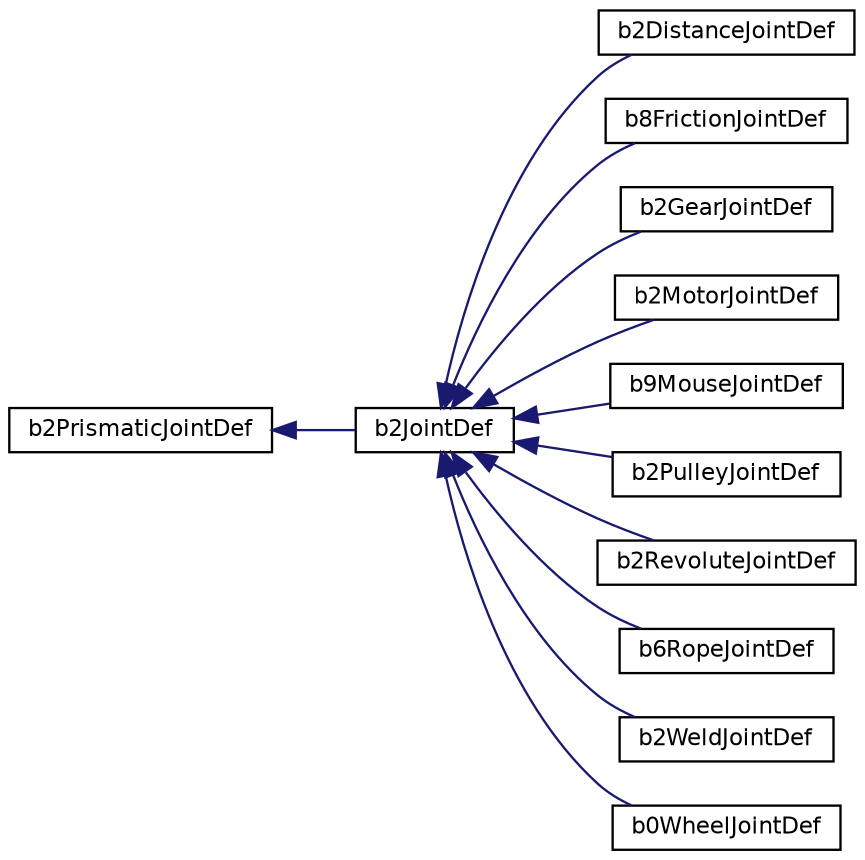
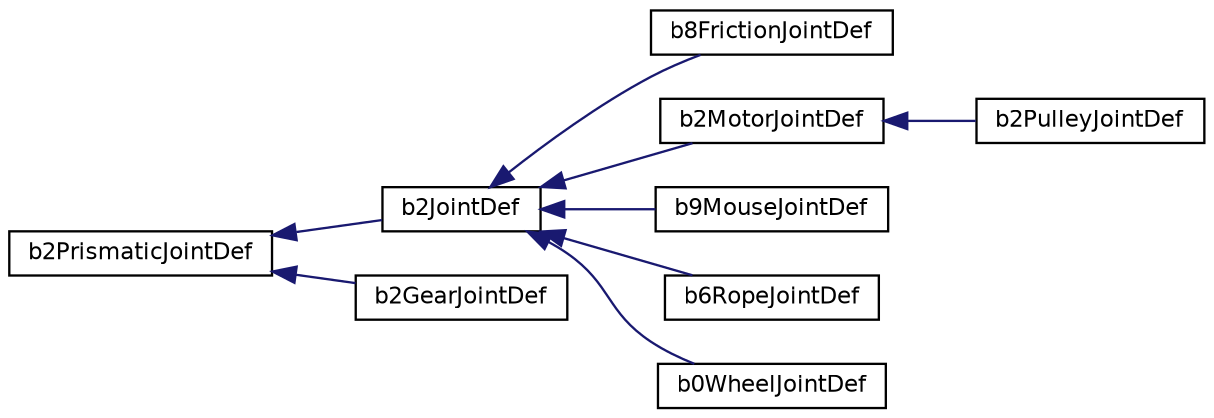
(727, 33) -> none
(543, 298) -> (326, 279)
(575, 451) -> (942, 121)
(727, 563) -> none
(727, 739) -> none
